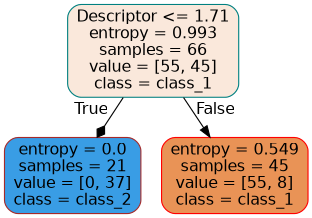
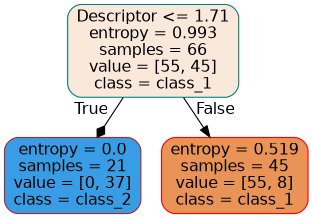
(235, 176) -> (235, 176)
